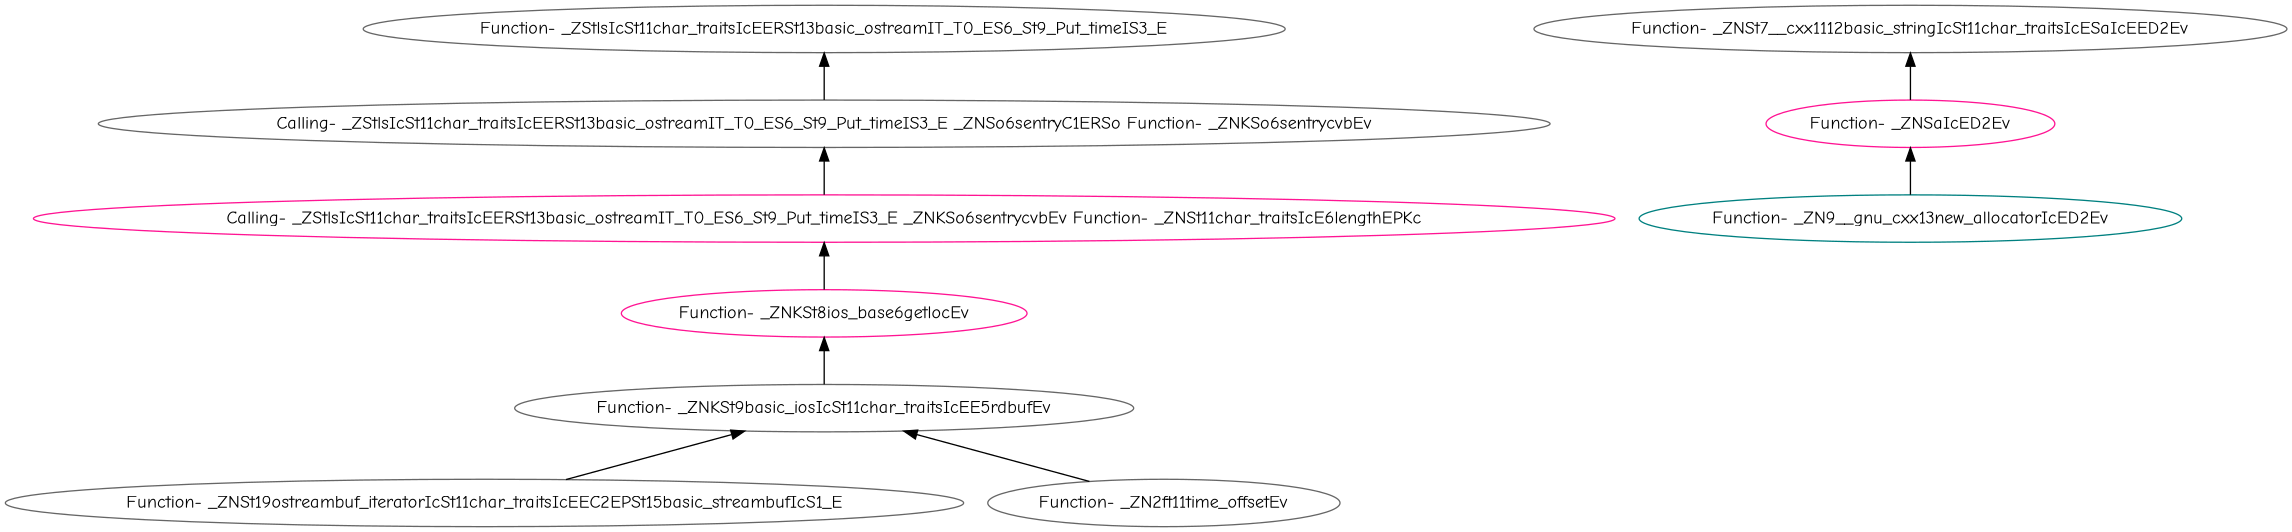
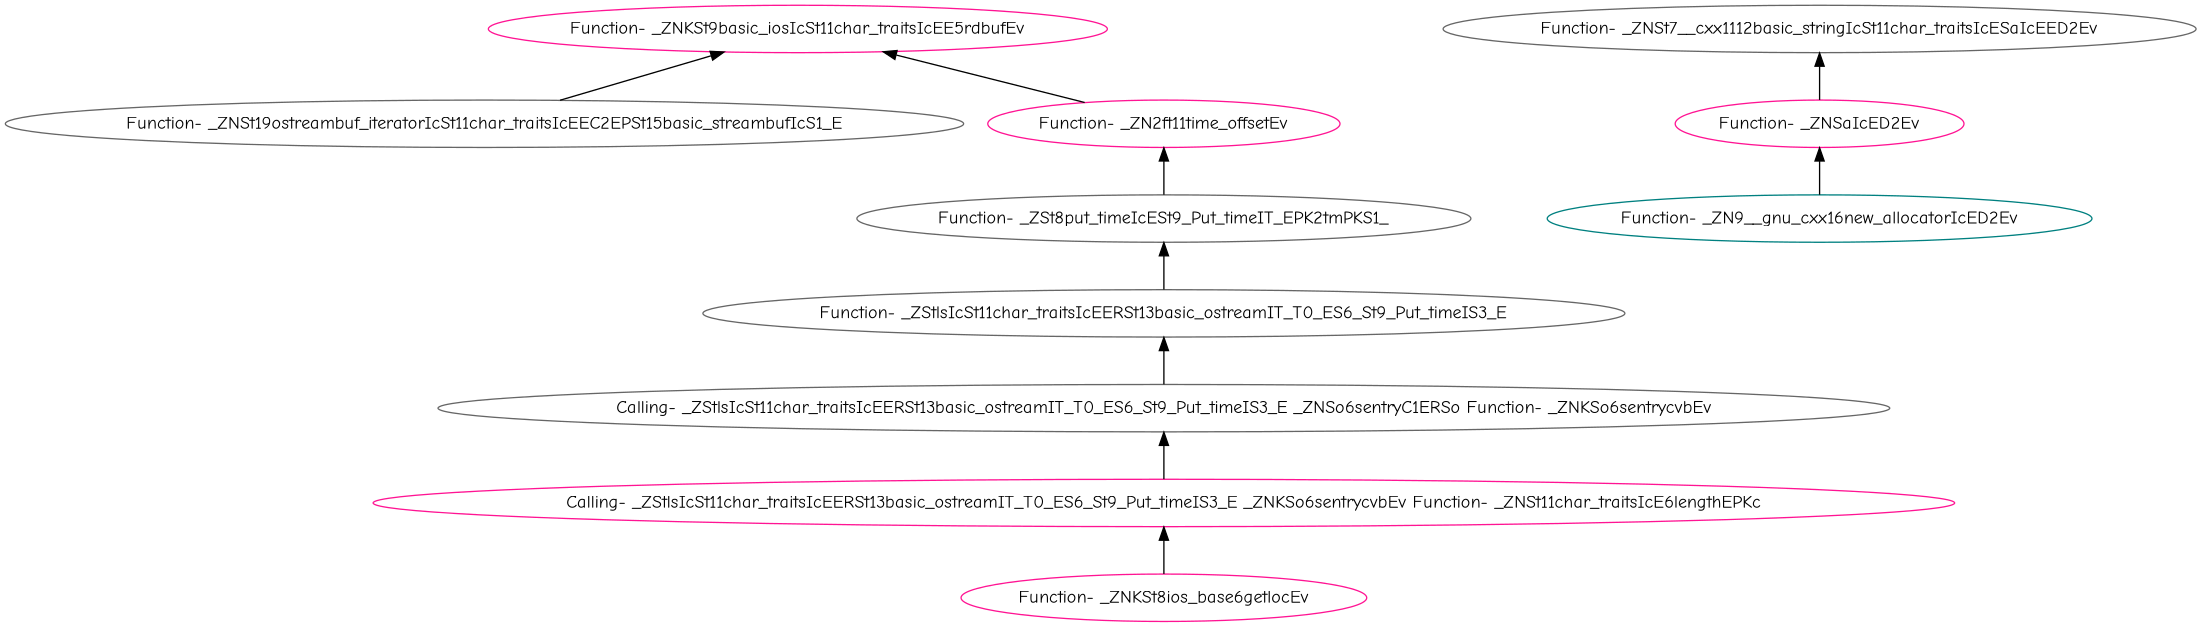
none -> (1164, 219)
(1910, 219) -> (1820, 219)
(824, 368) -> none
(824, 408) -> (798, 29)
(1164, 503) -> (1164, 124)
